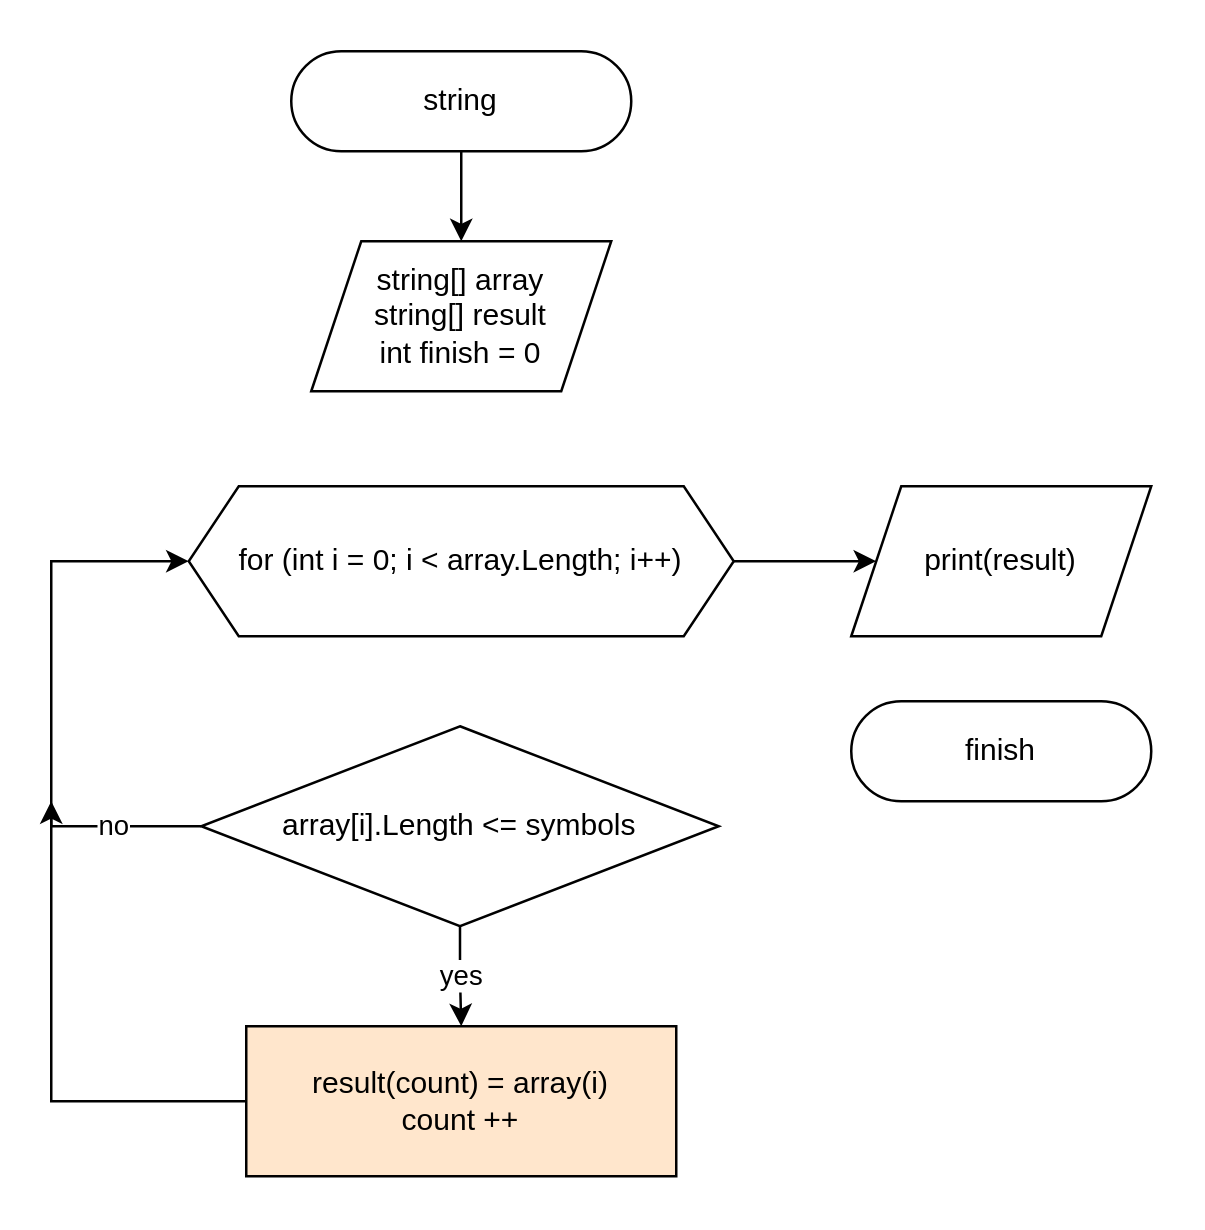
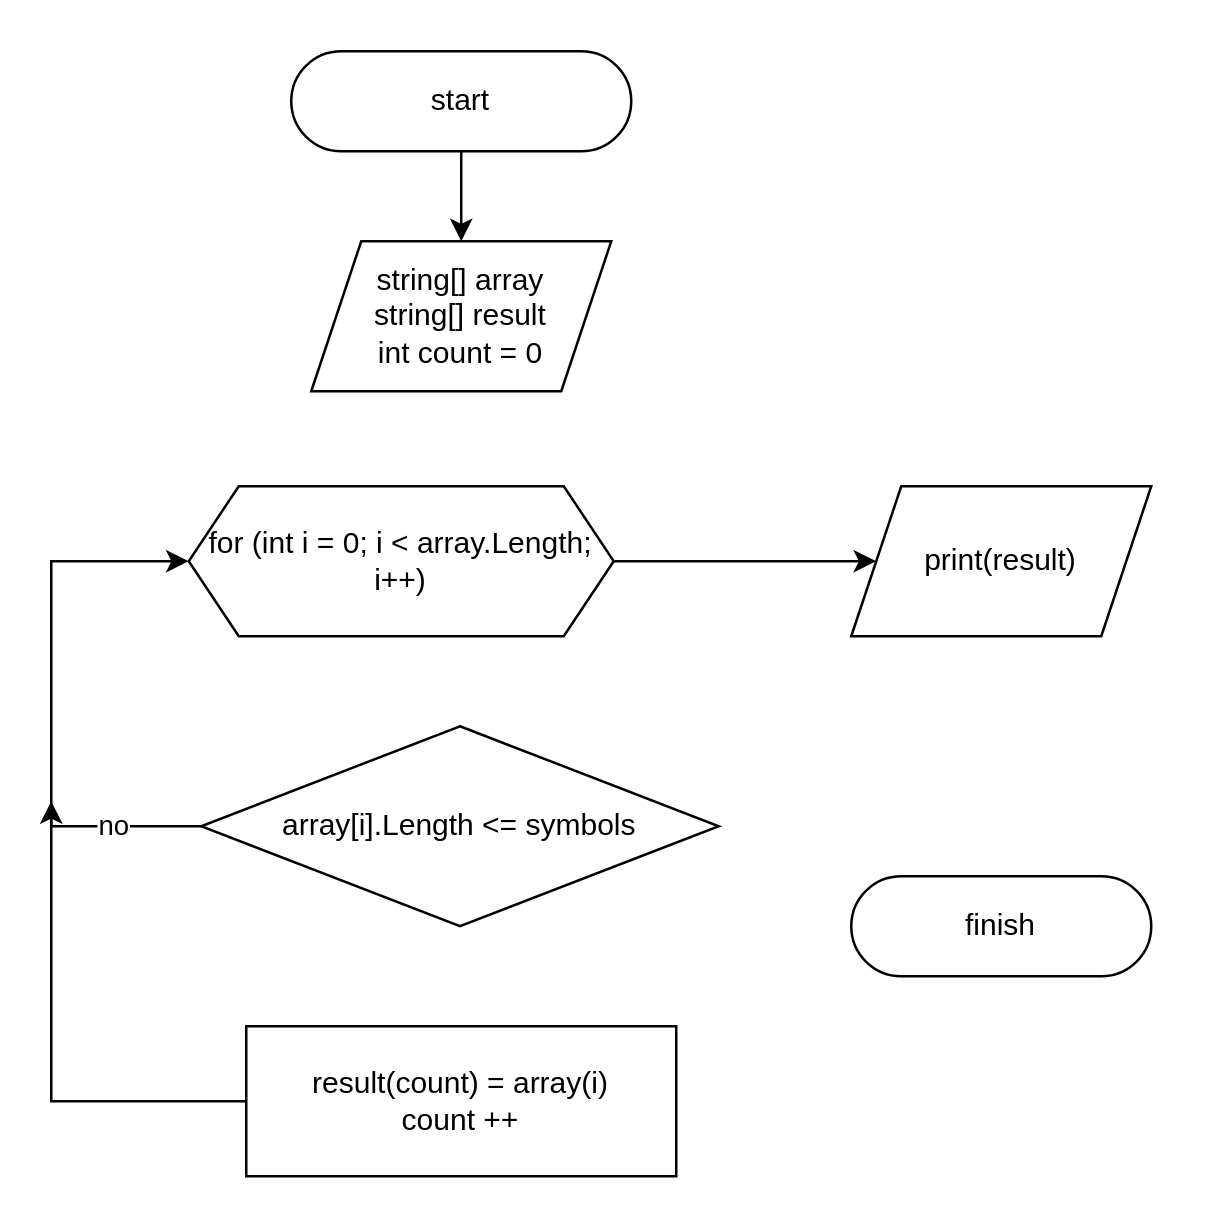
(461, 101) -> (461, 101)
(461, 316) -> (461, 316)
(461, 561) -> (401, 561)
(1001, 751) -> (1001, 926)
(460, 968) -> none
(461, 1101) -> (461, 1101)
